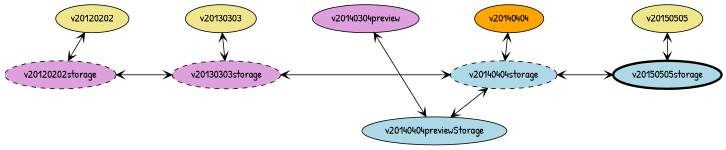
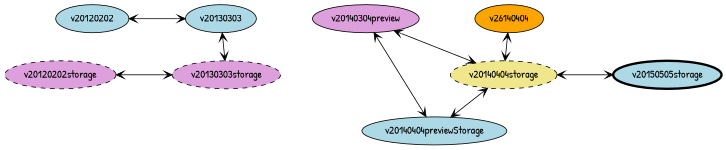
(92, 19) -> (92, 19)
(221, 19) -> (221, 19)
(509, 19) -> (509, 19)
(667, 19) -> none
(77, 46) -> (157, 19)
(366, 75) -> (435, 47)
(504, 75) -> (504, 75)
